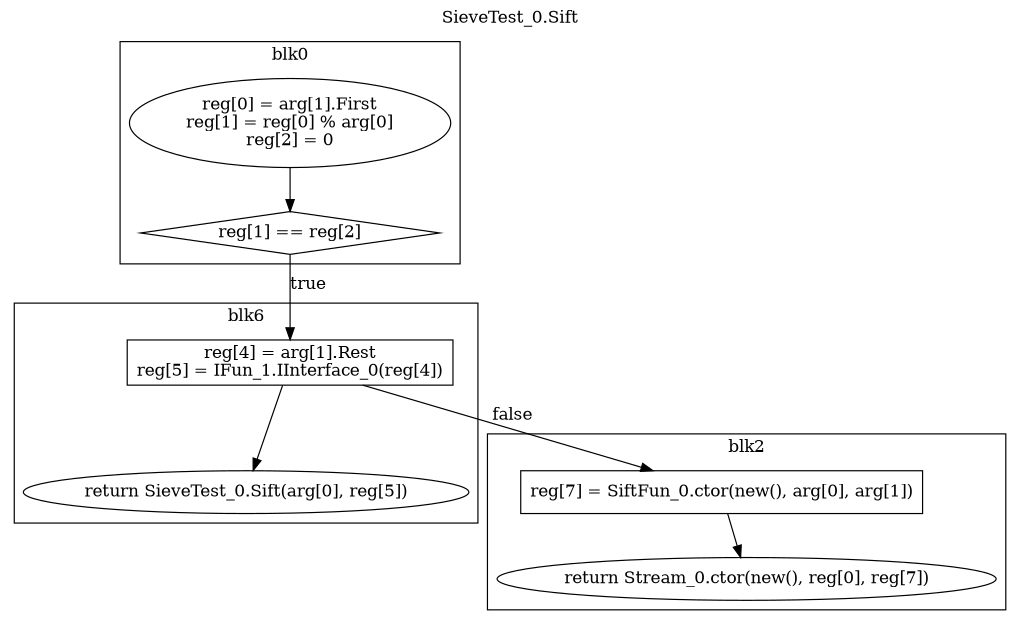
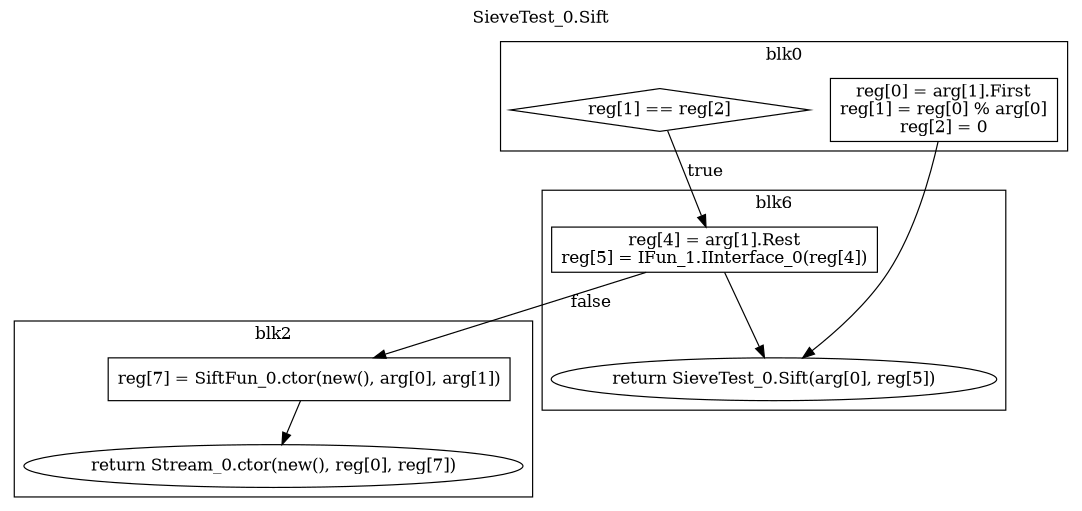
(290, 123) -> (944, 110)
(290, 184) -> (896, 259)
